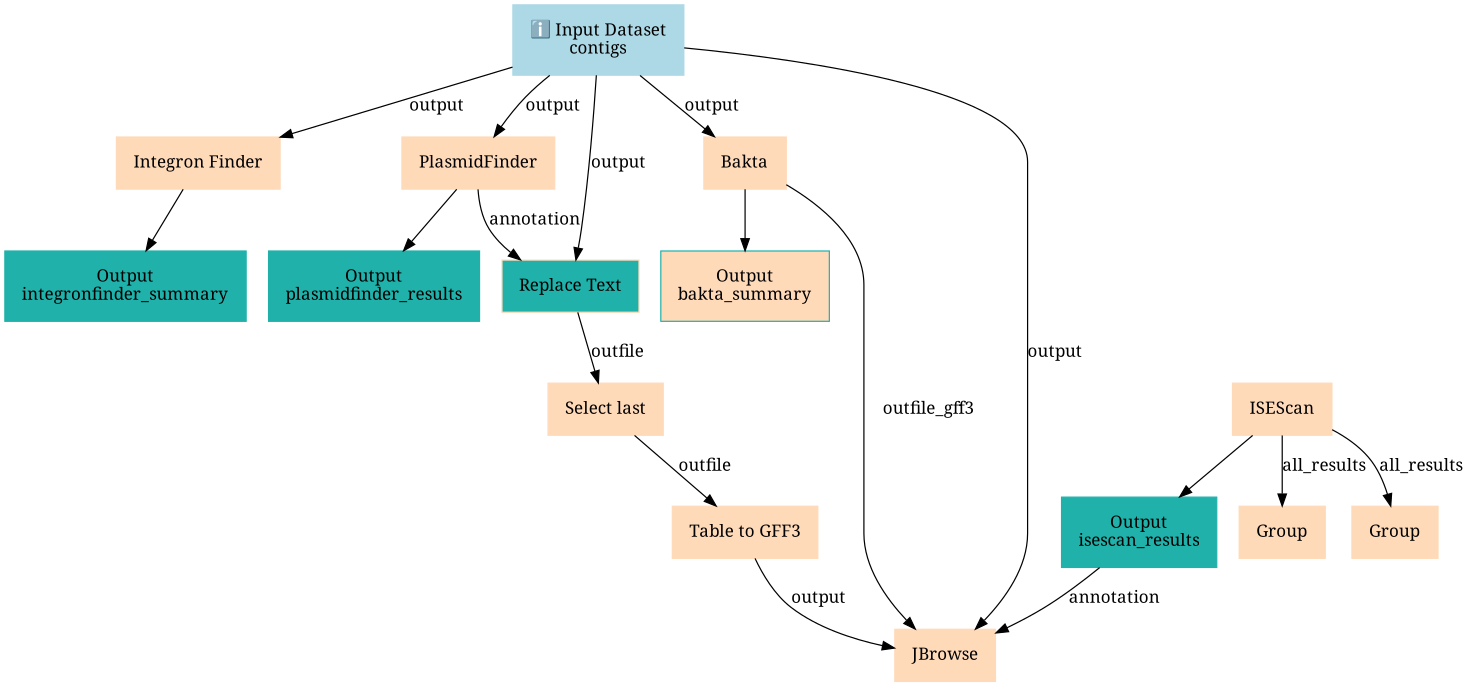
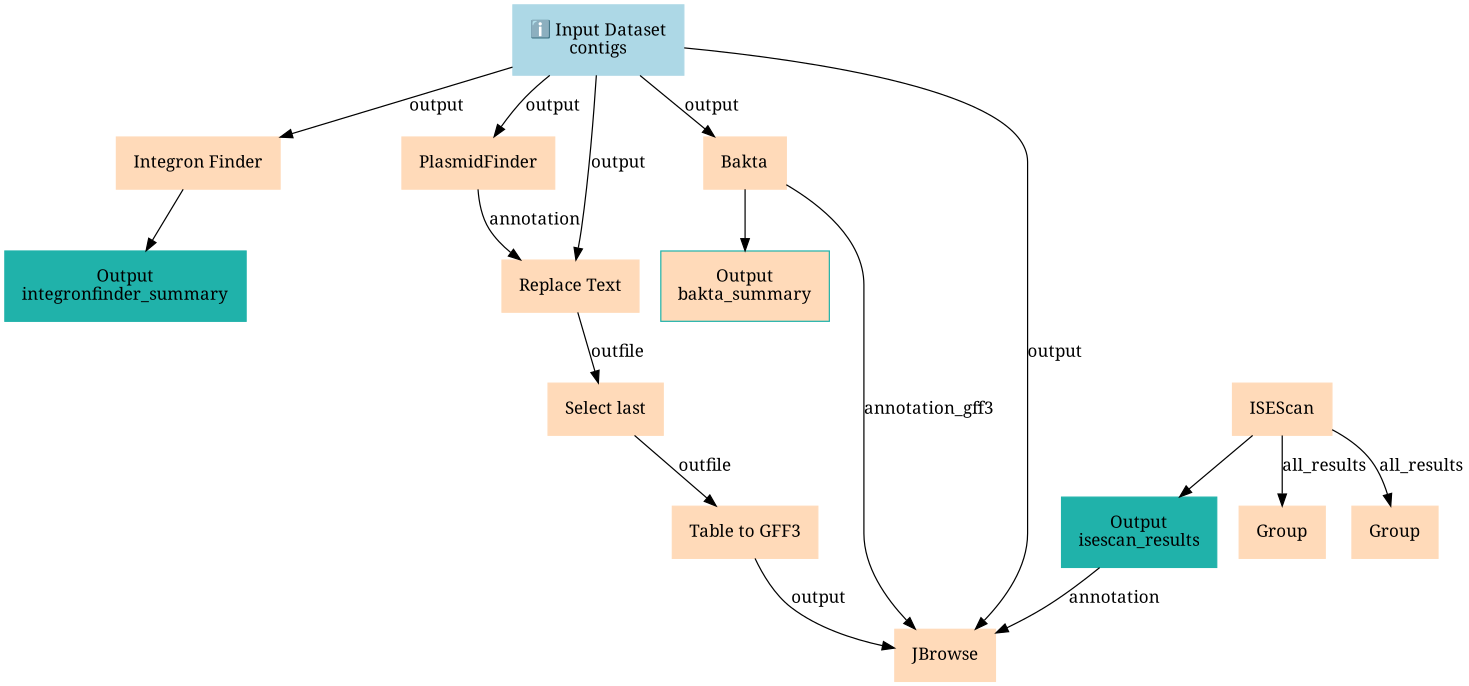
(374, 286) -> none
(570, 286) -> (570, 286)
(929, 409) -> (929, 409)
